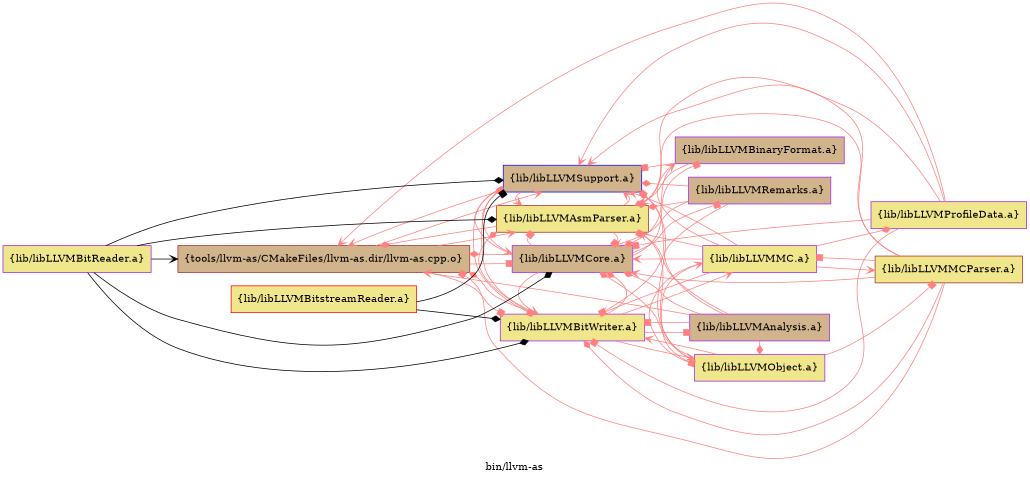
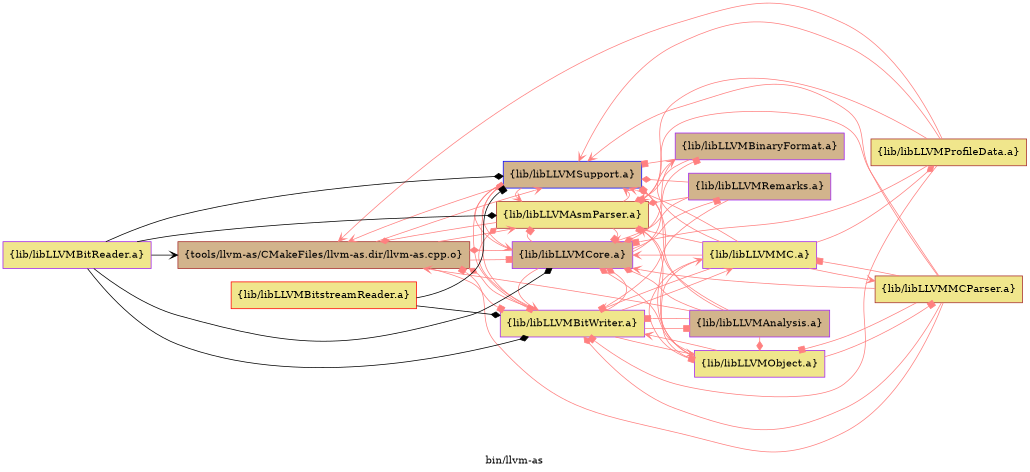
(949, 215) -> (949, 152)
none -> (860, 331)
